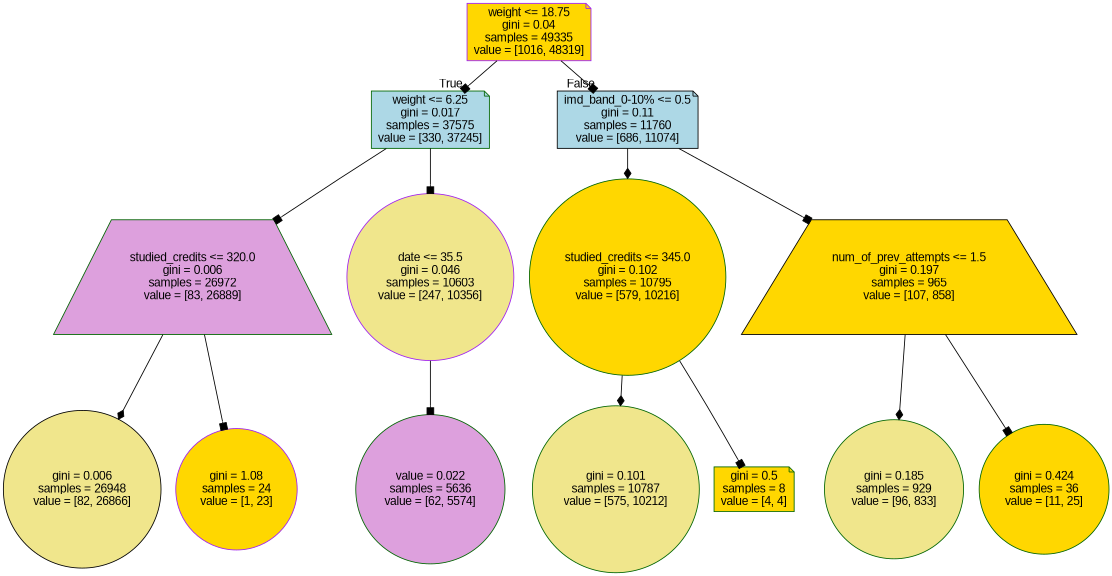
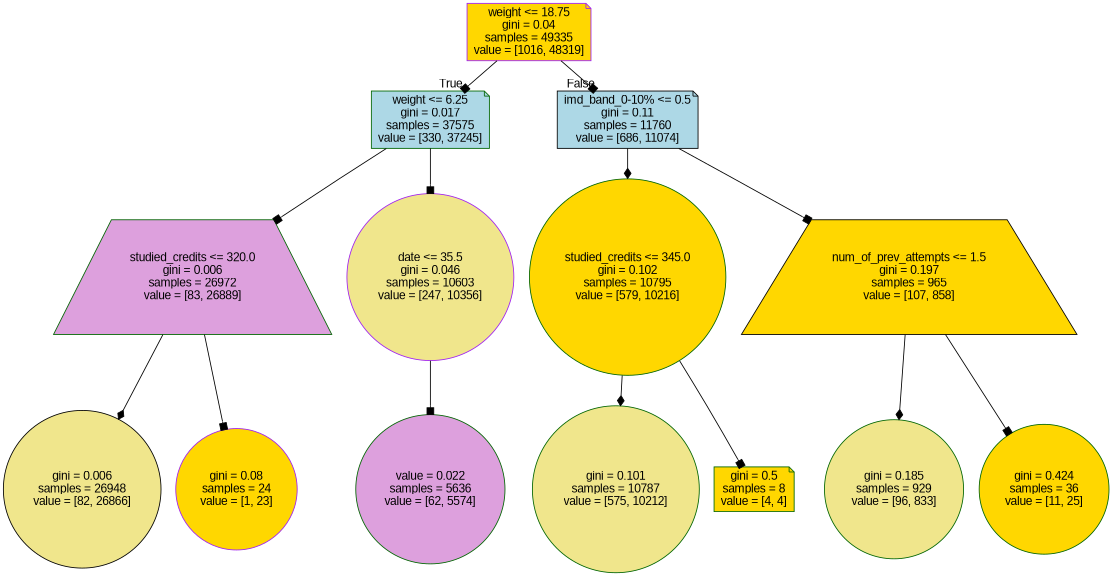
(236, 489) -> (236, 489)
